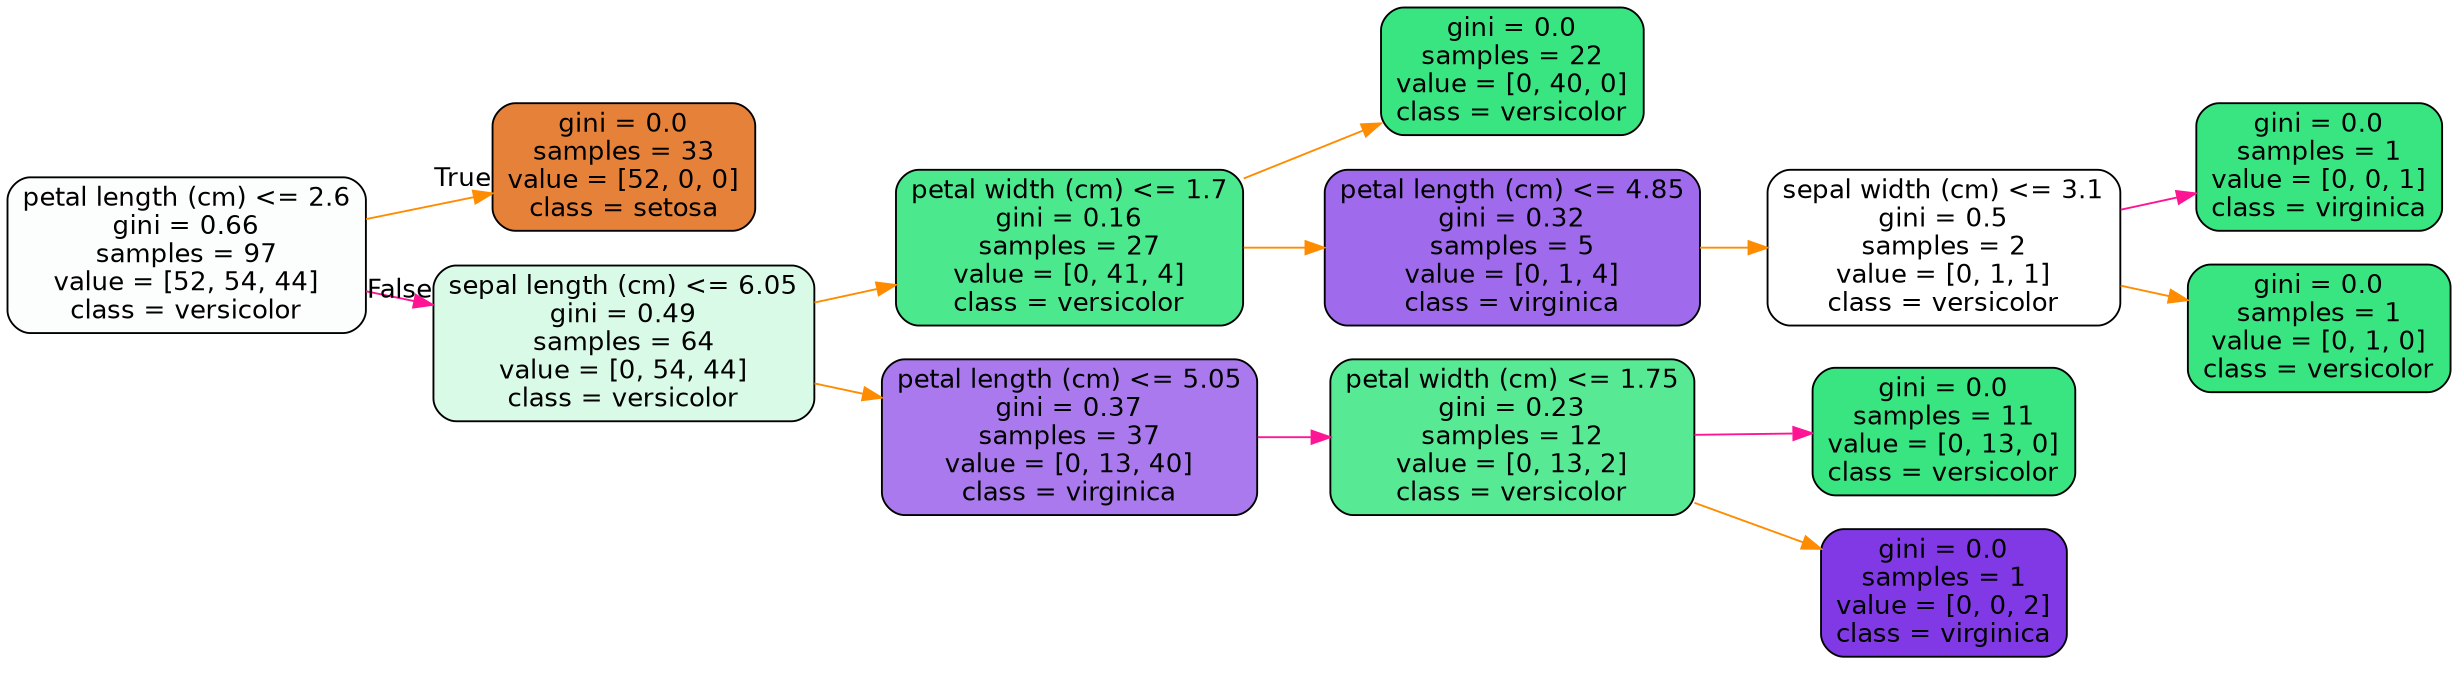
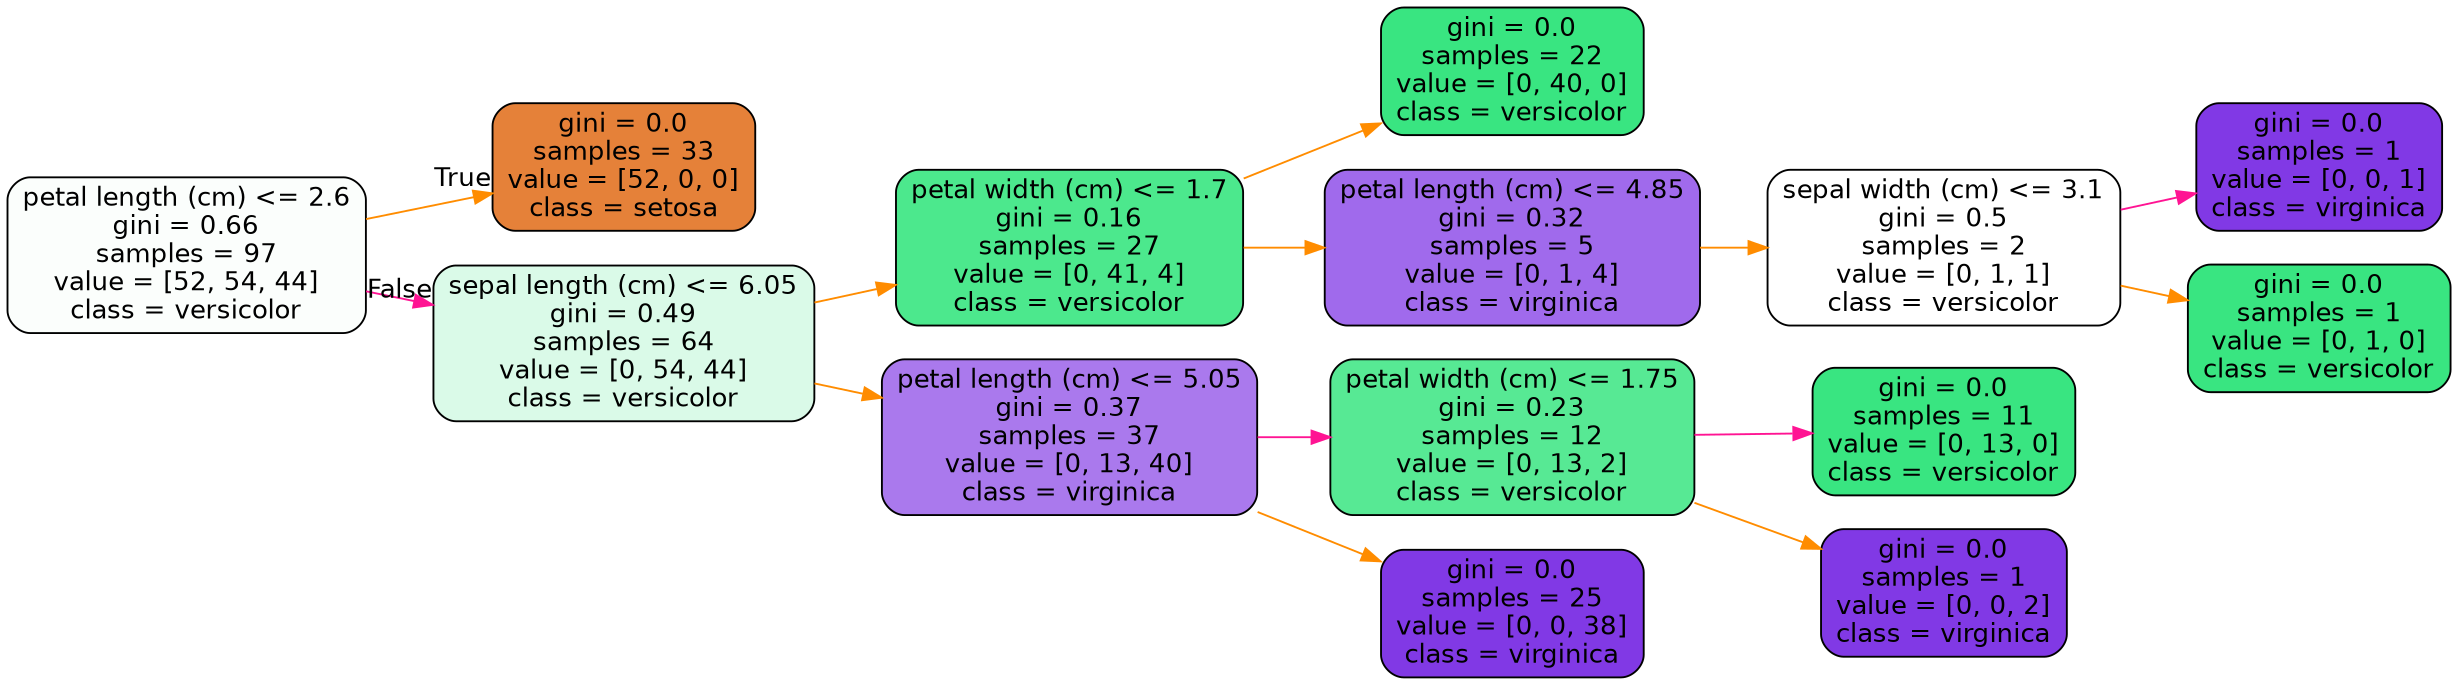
(2319, 167) -> (2319, 167)
none -> (1512, 614)
